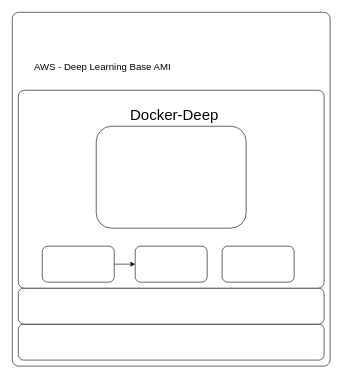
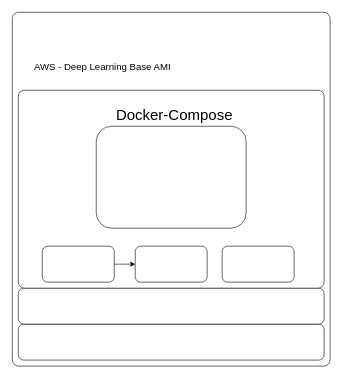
(175, 114) -> (175, 114)
